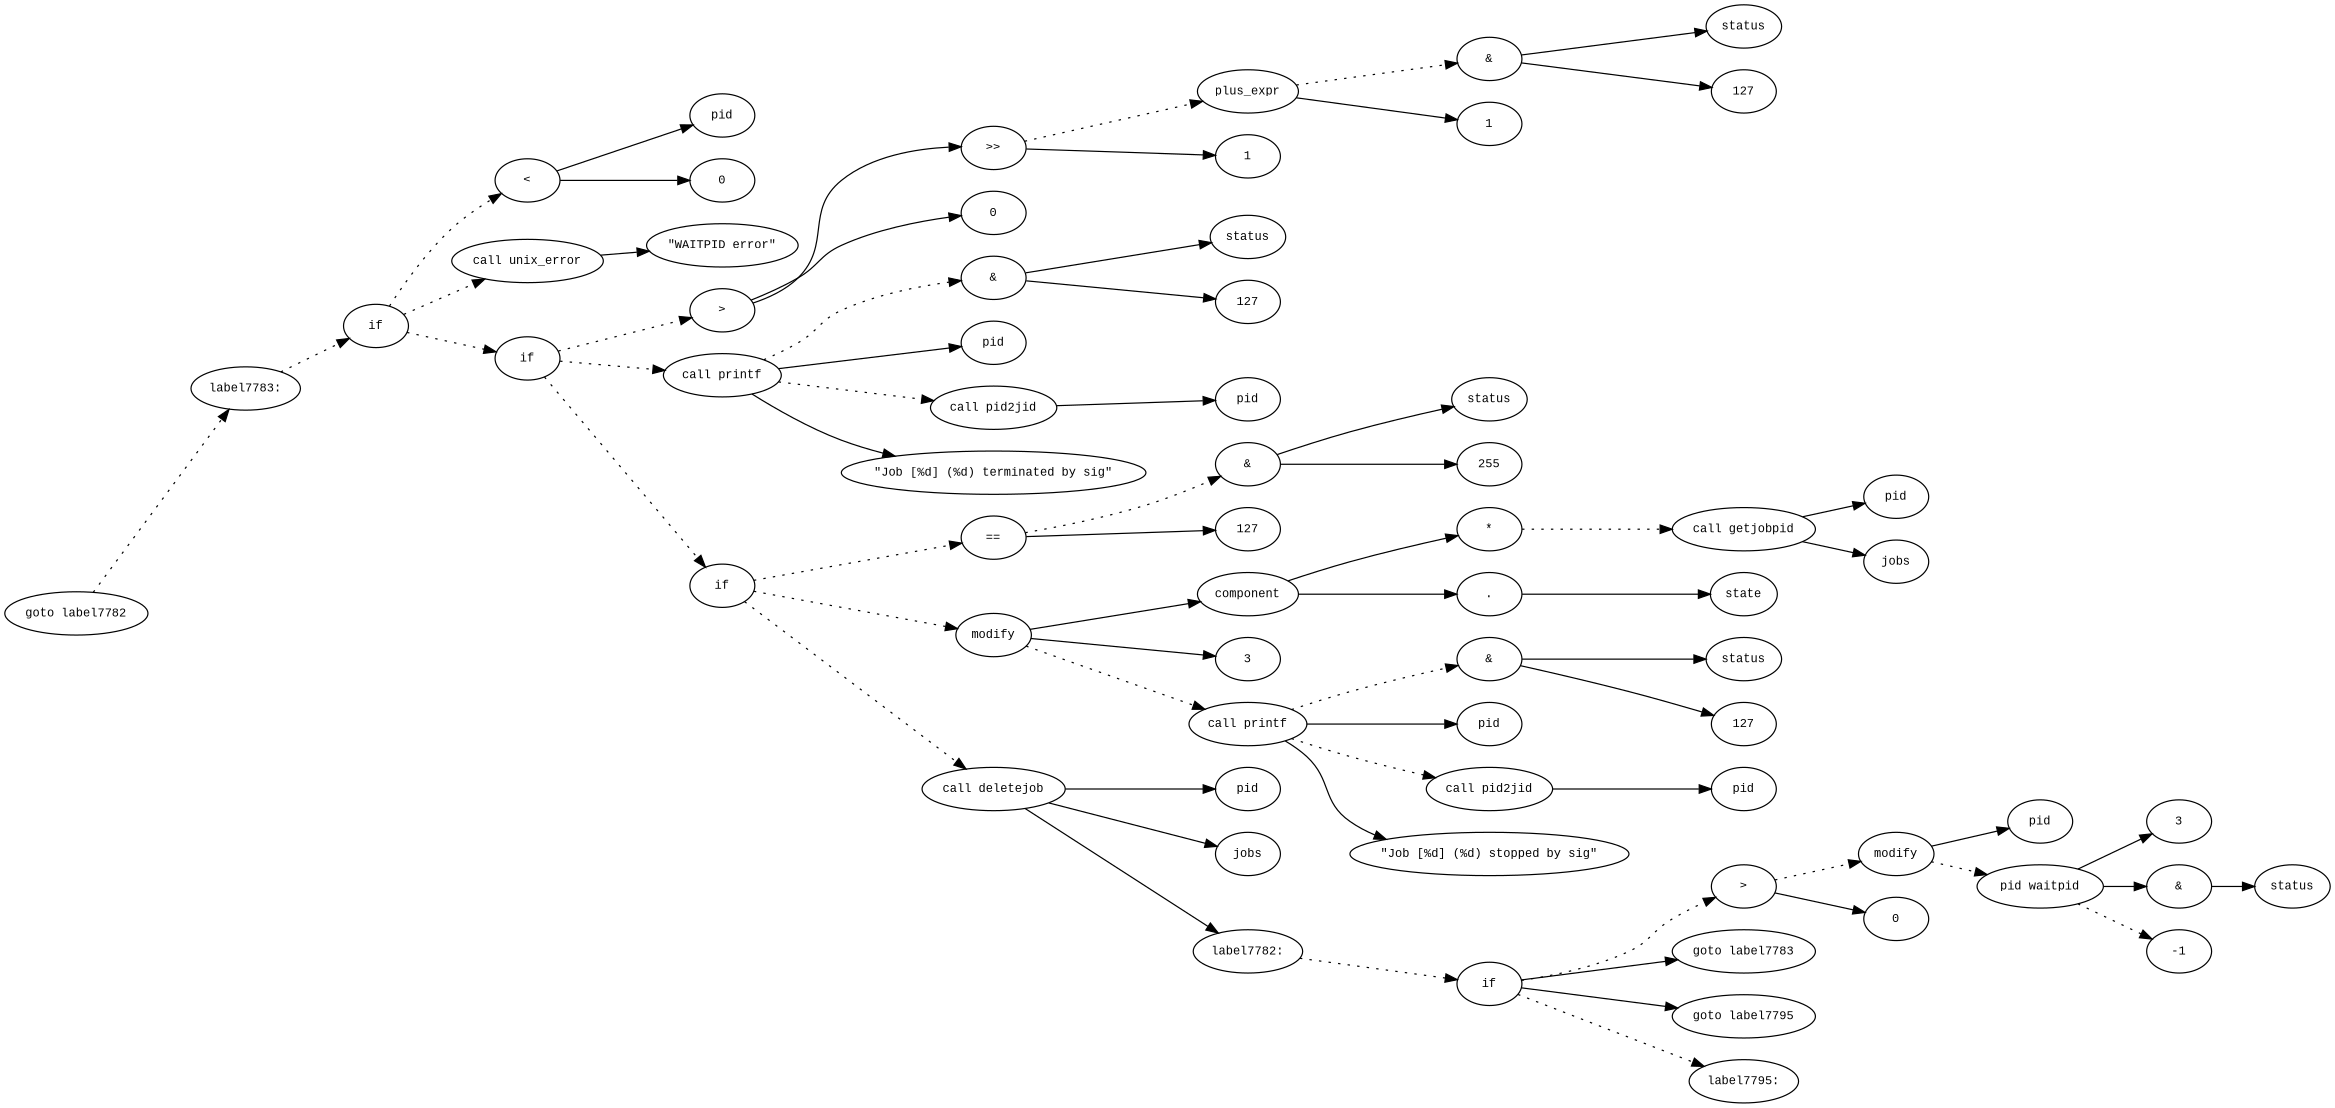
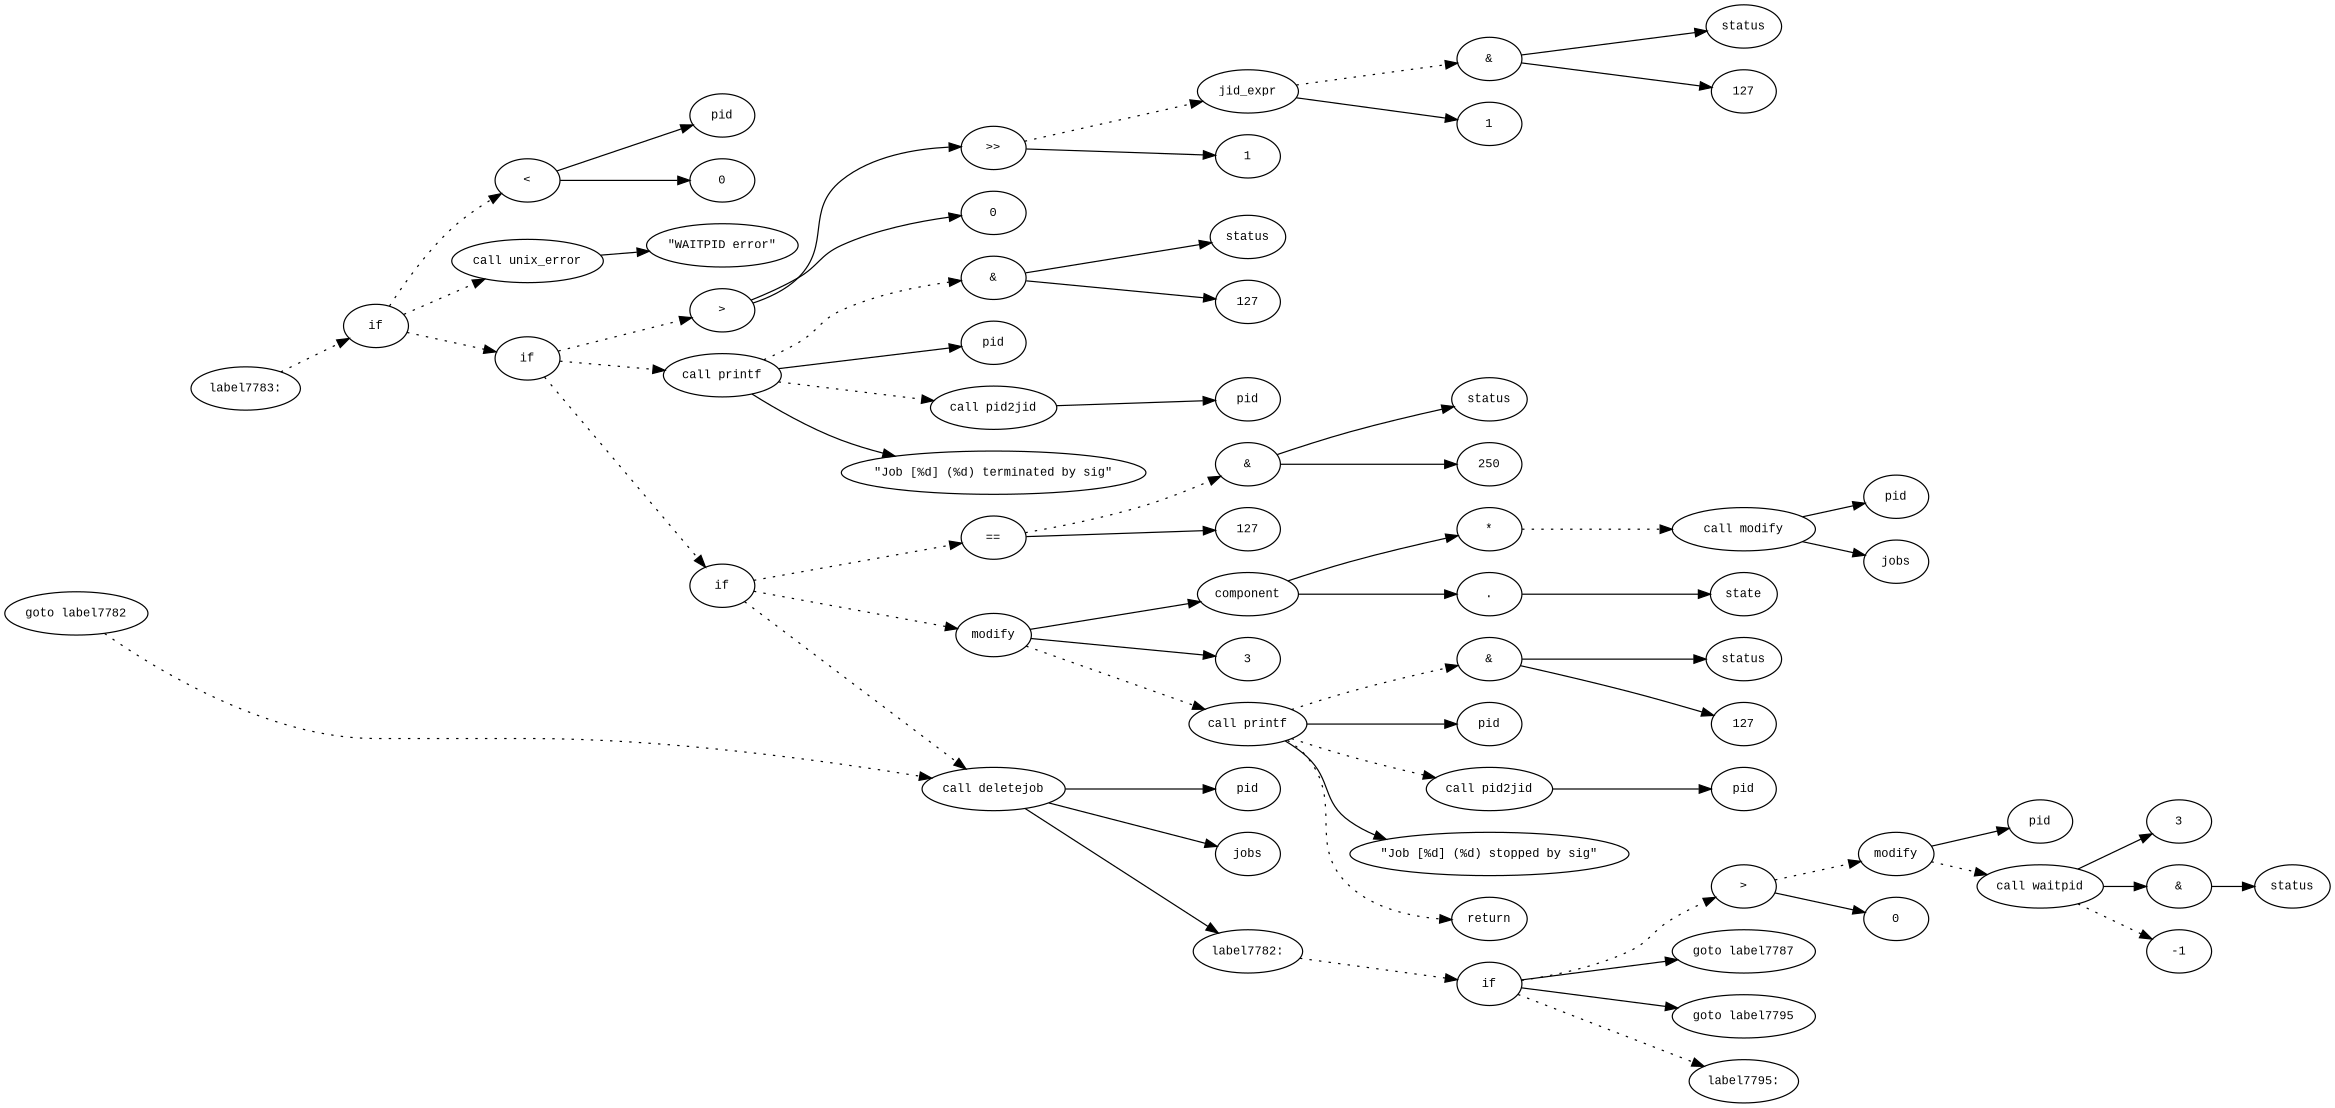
(1248, 91) -> (1248, 91)
(1490, 464) -> (1490, 464)
(157, 506) -> (501, 739)
(1744, 529) -> (1744, 529)
(2040, 886) -> (2040, 886)
none -> (1490, 919)
(1744, 951) -> (1744, 951)
